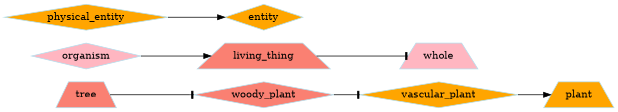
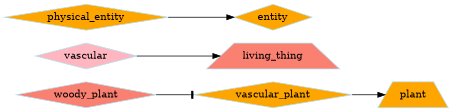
(86, 56) -> (86, 56)
(439, 56) -> none
(86, 95) -> none
